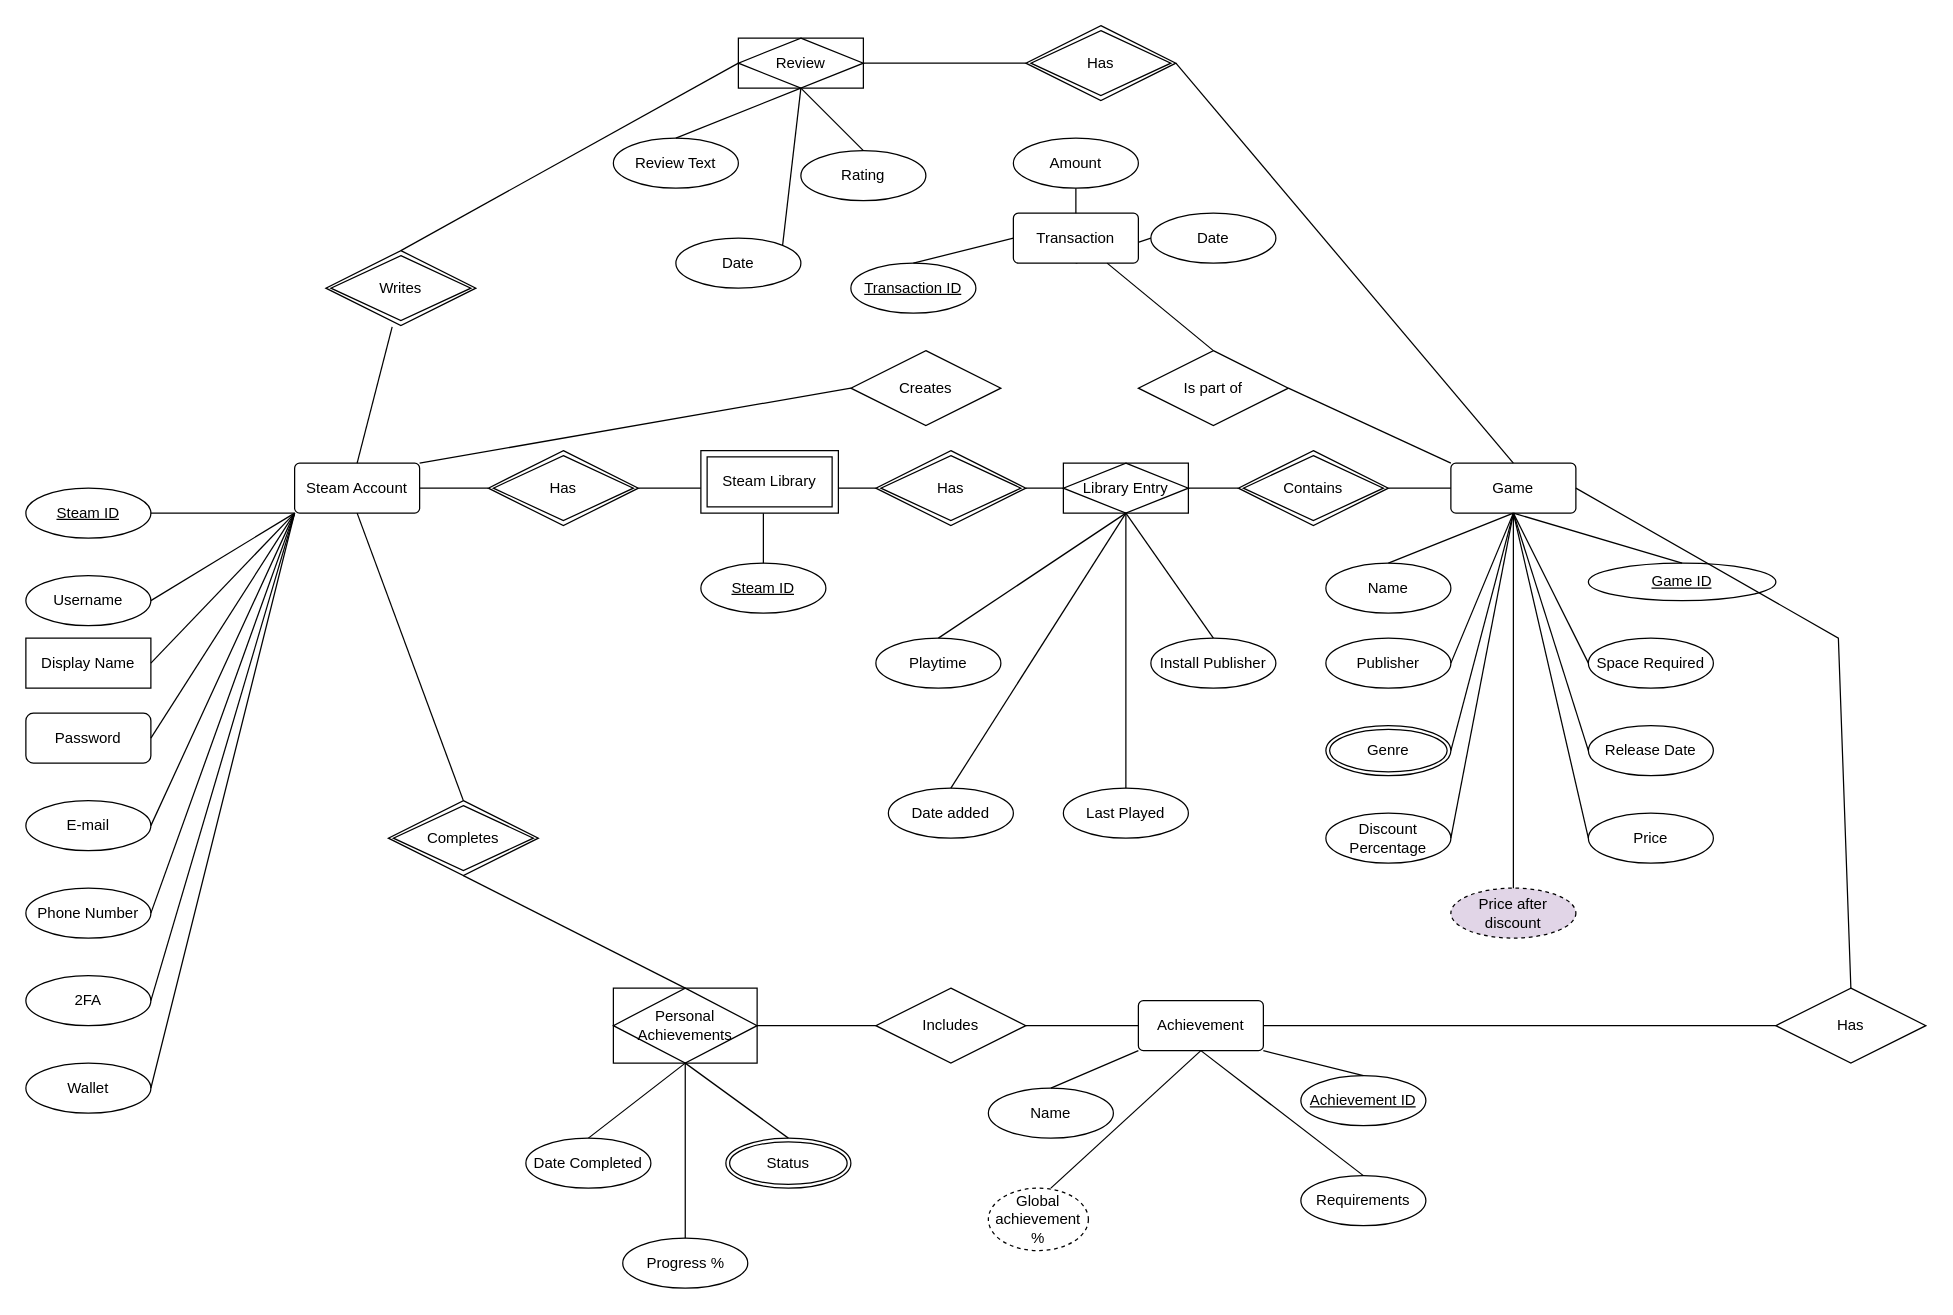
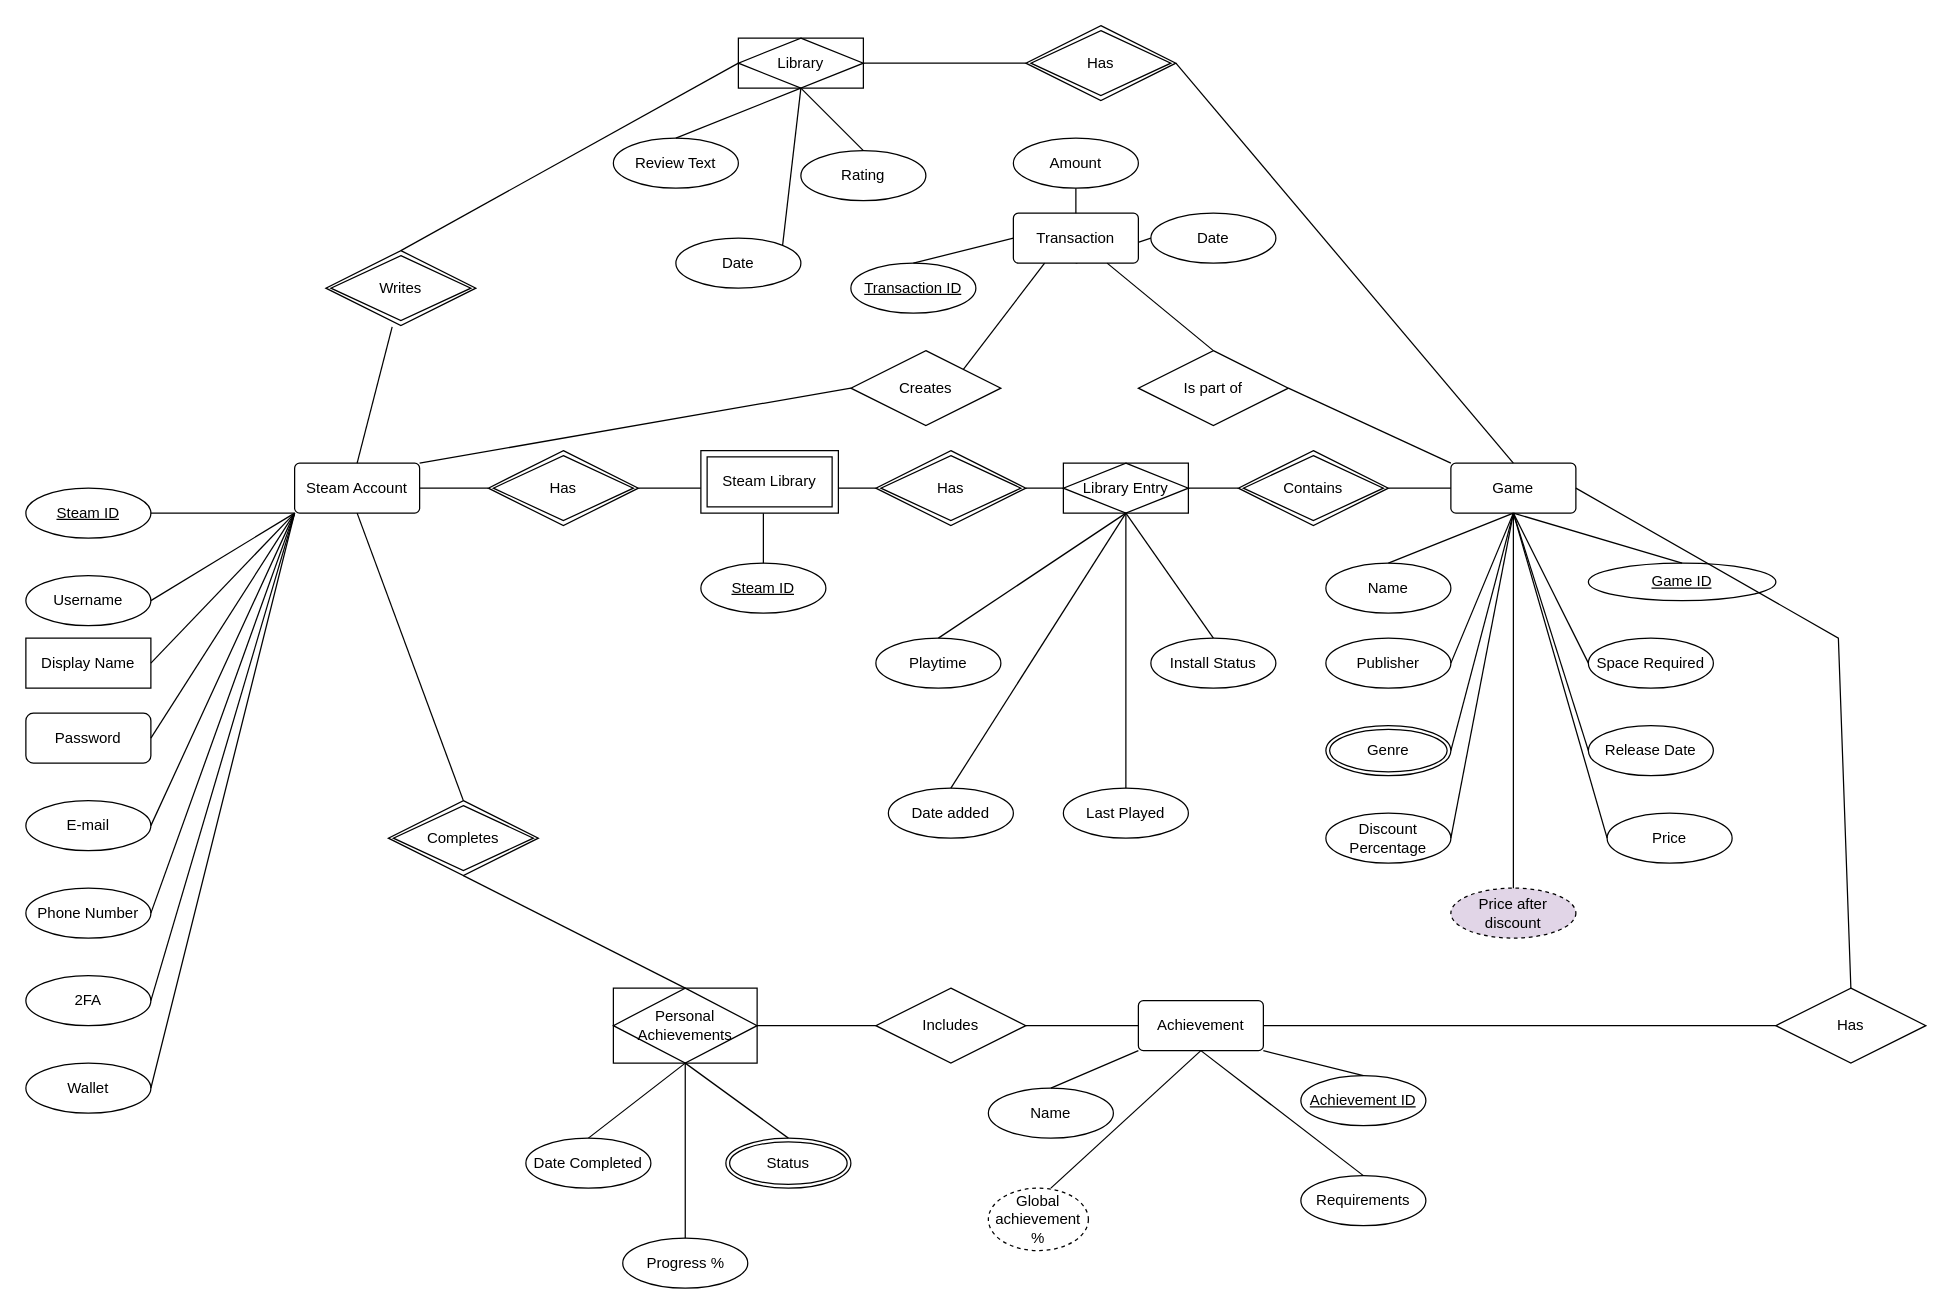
(801, 63) -> (801, 63)
none -> (1003, 317)
(1213, 663) -> (1213, 663)
(1651, 838) -> (1669, 838)
